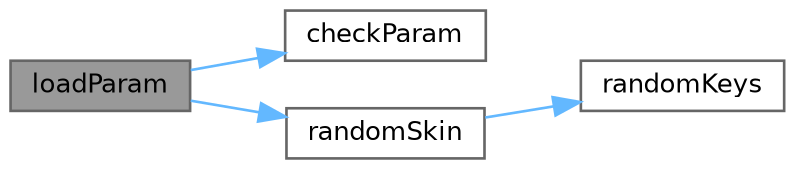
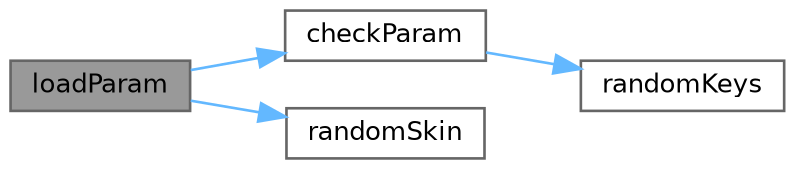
(519, 112) -> (520, 58)
